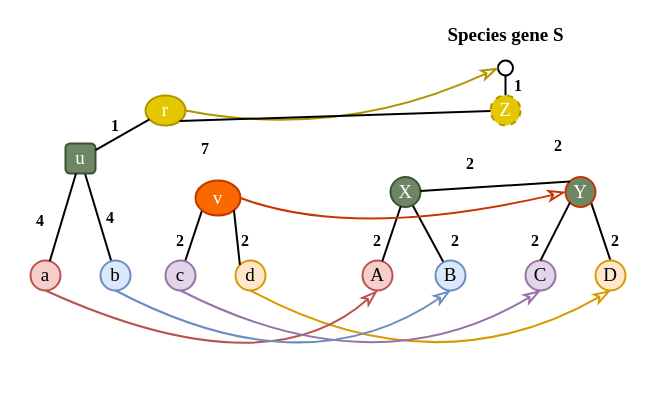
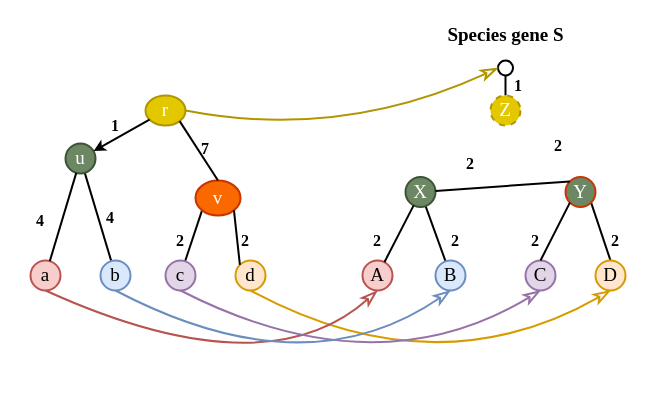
(418, 113) -> (199, 151)
(100, 148) -> (102, 146)
(81, 159) -> (81, 159)
(406, 192) -> (421, 192)
(394, 218) -> none
